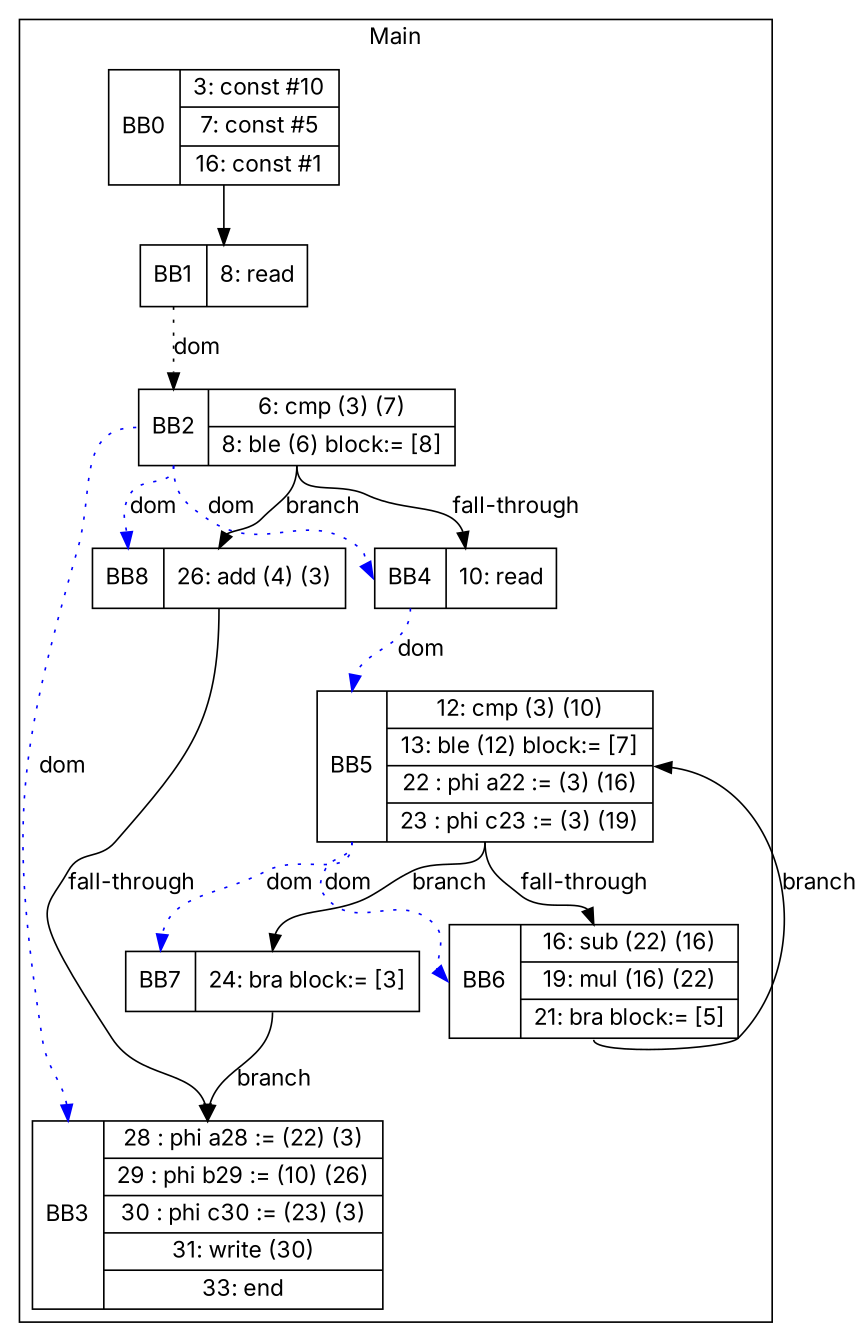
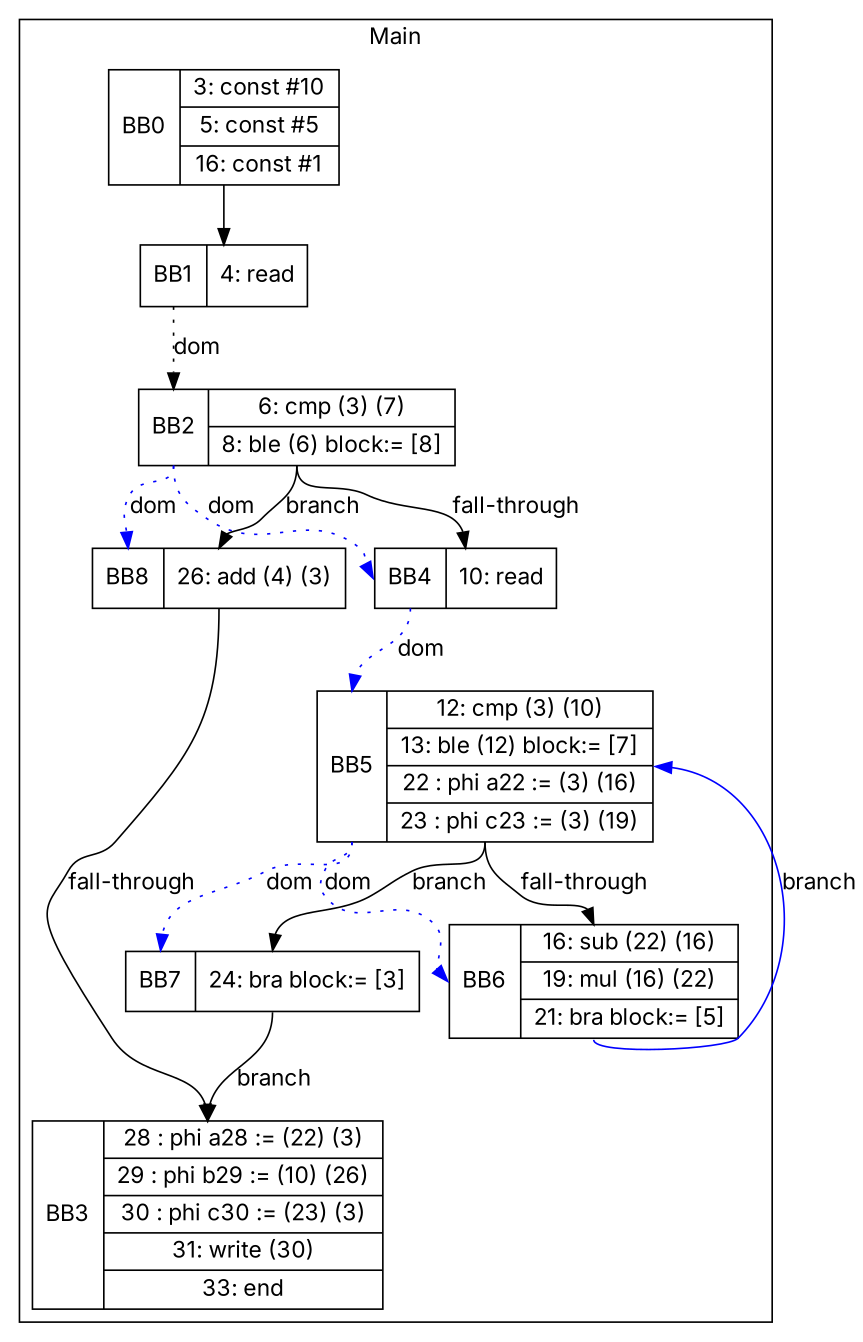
(260, 126) -> (260, 126)
(257, 275) -> (257, 275)
(30, 752) -> none
(783, 931) -> (783, 931)
